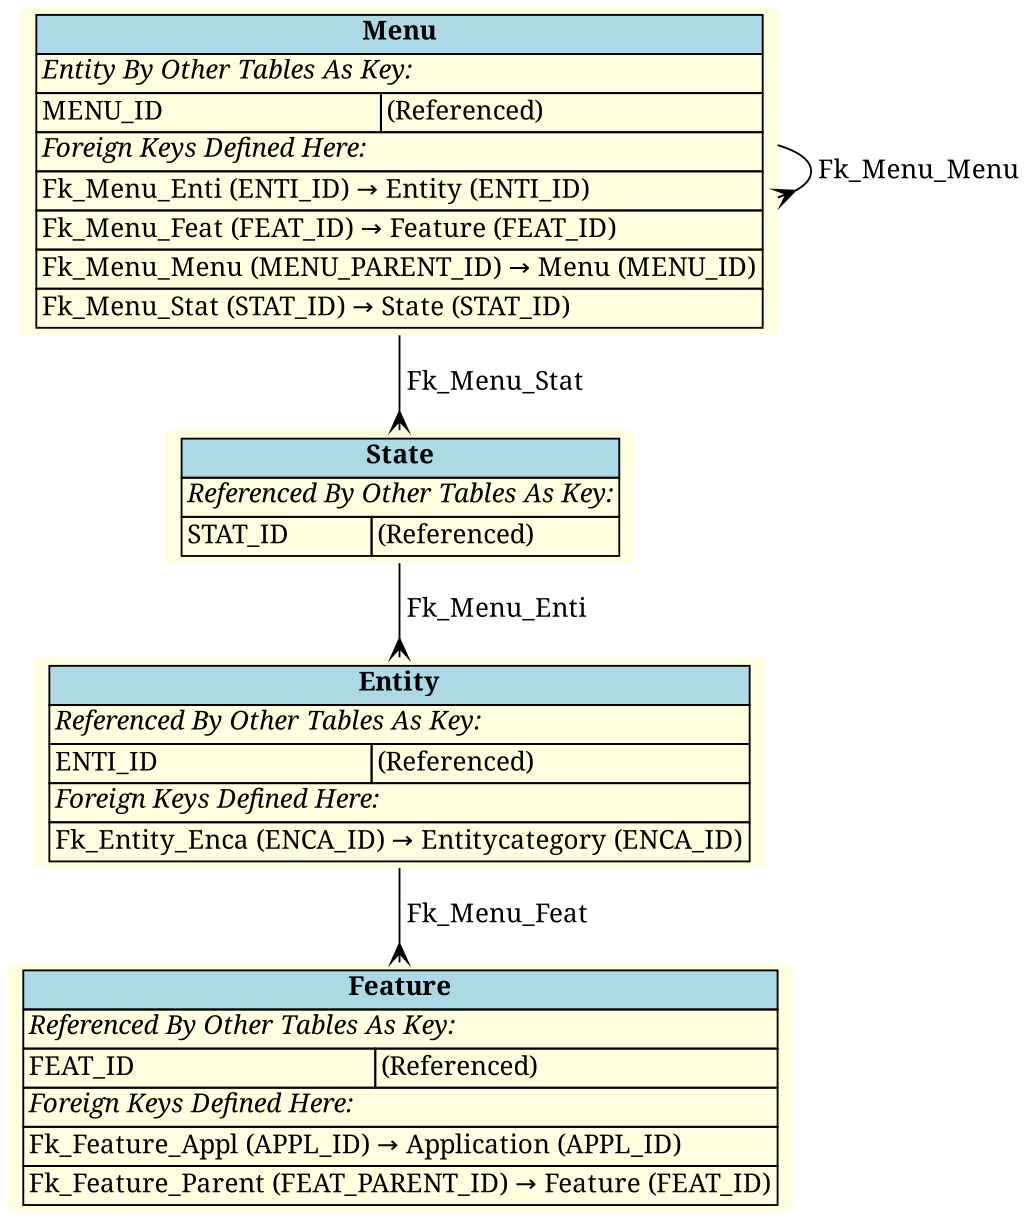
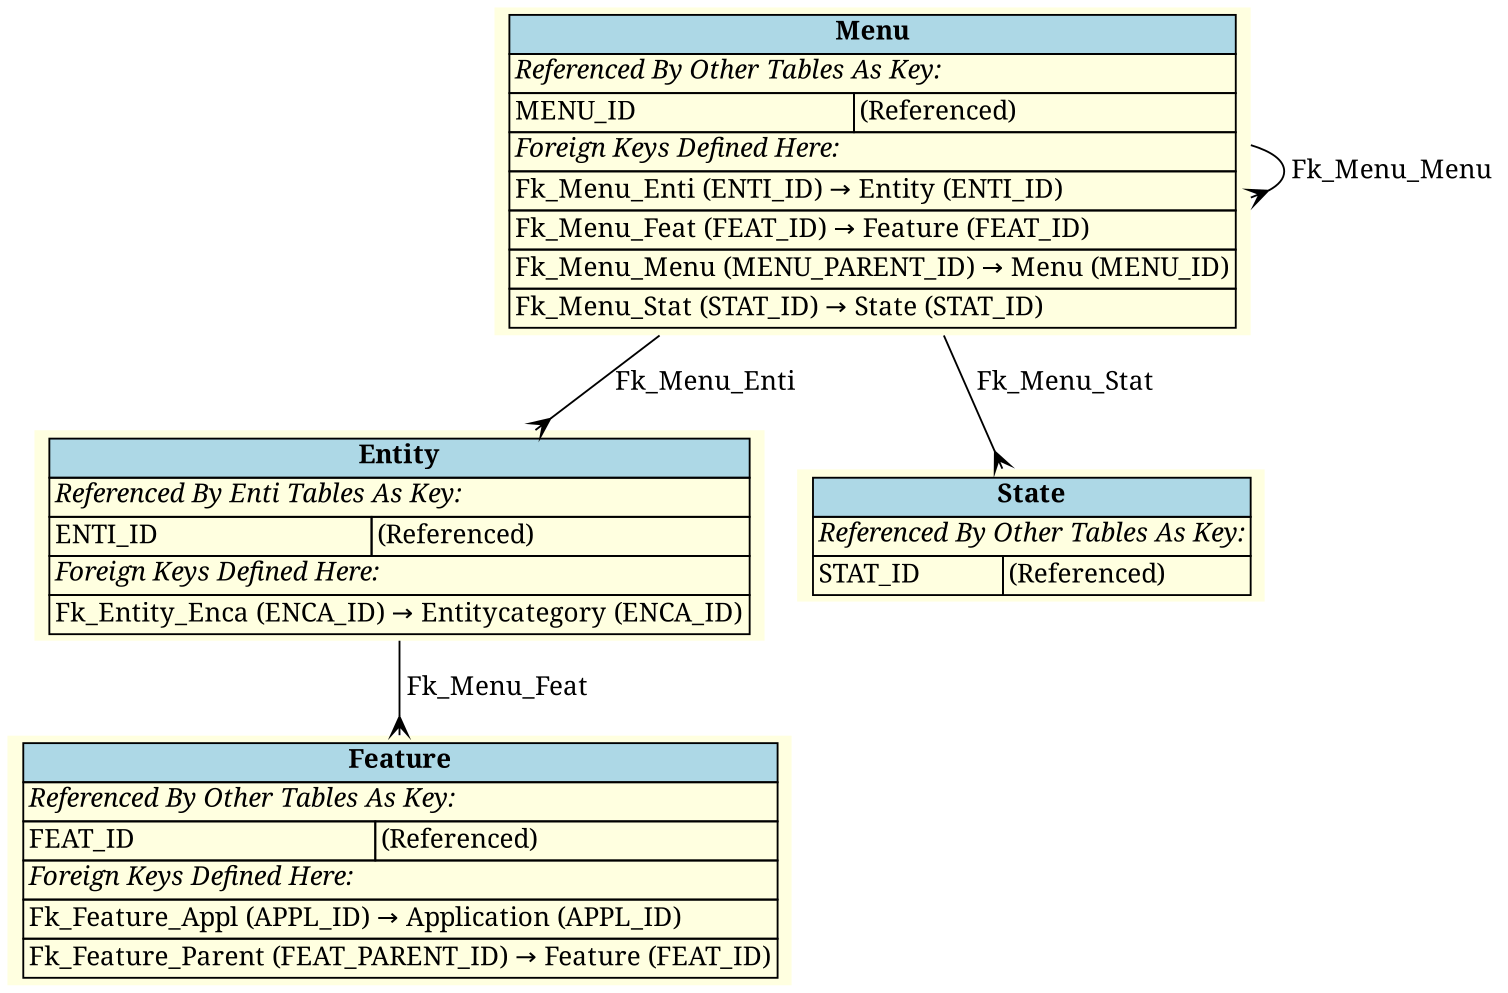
(227, 71) -> (728, 71)
(400, 601) -> (605, 377)
(268, 722) -> (259, 494)
